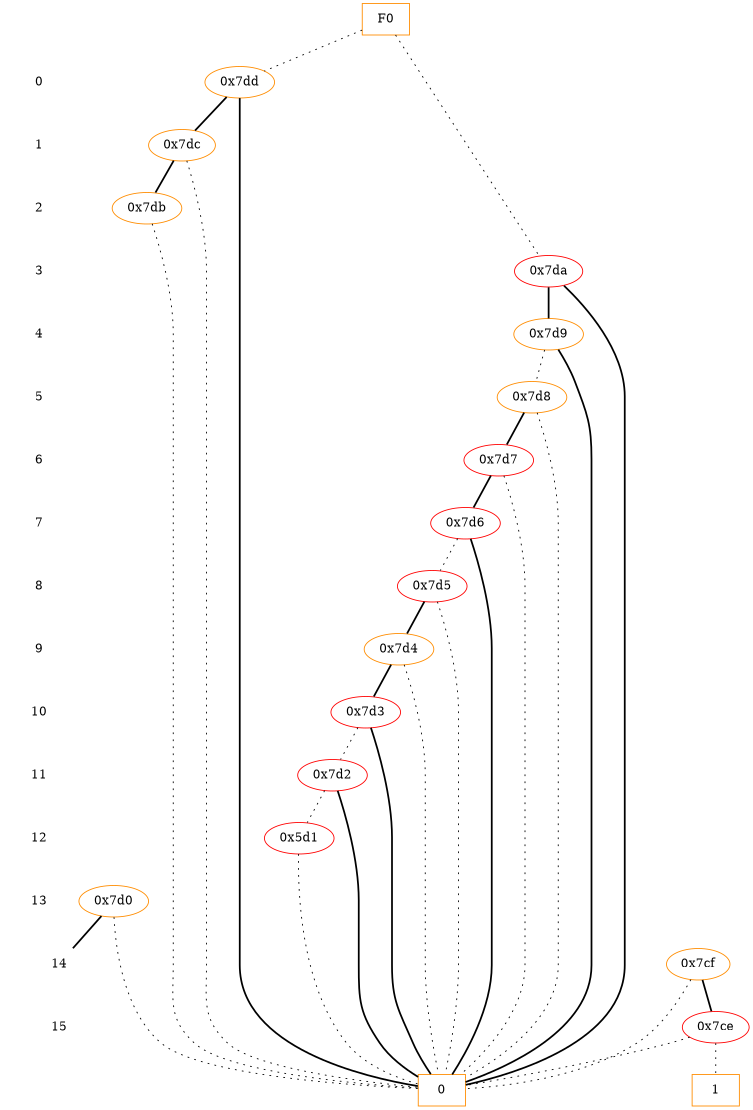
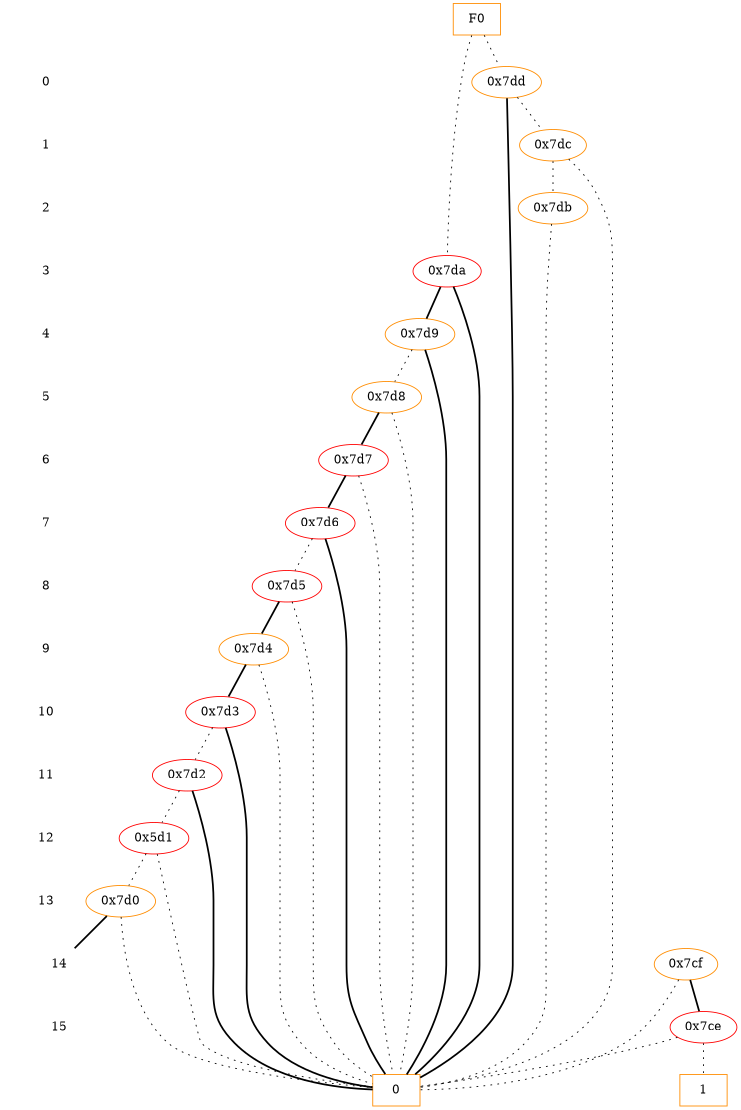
(211, 114) -> (530, 114)
(165, 177) -> (553, 177)
none -> (137, 870)
